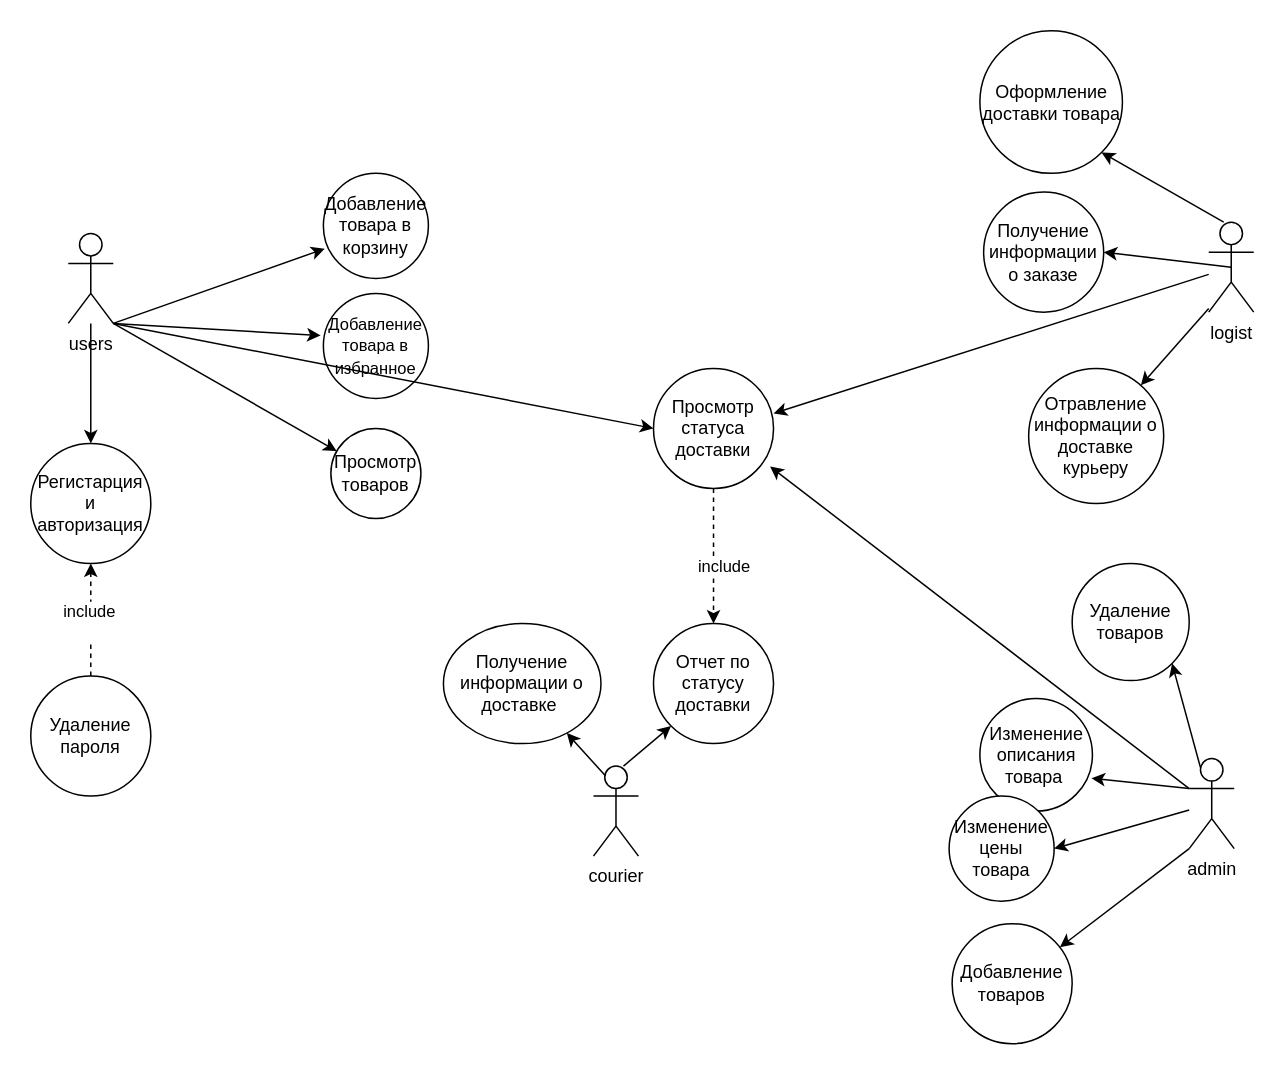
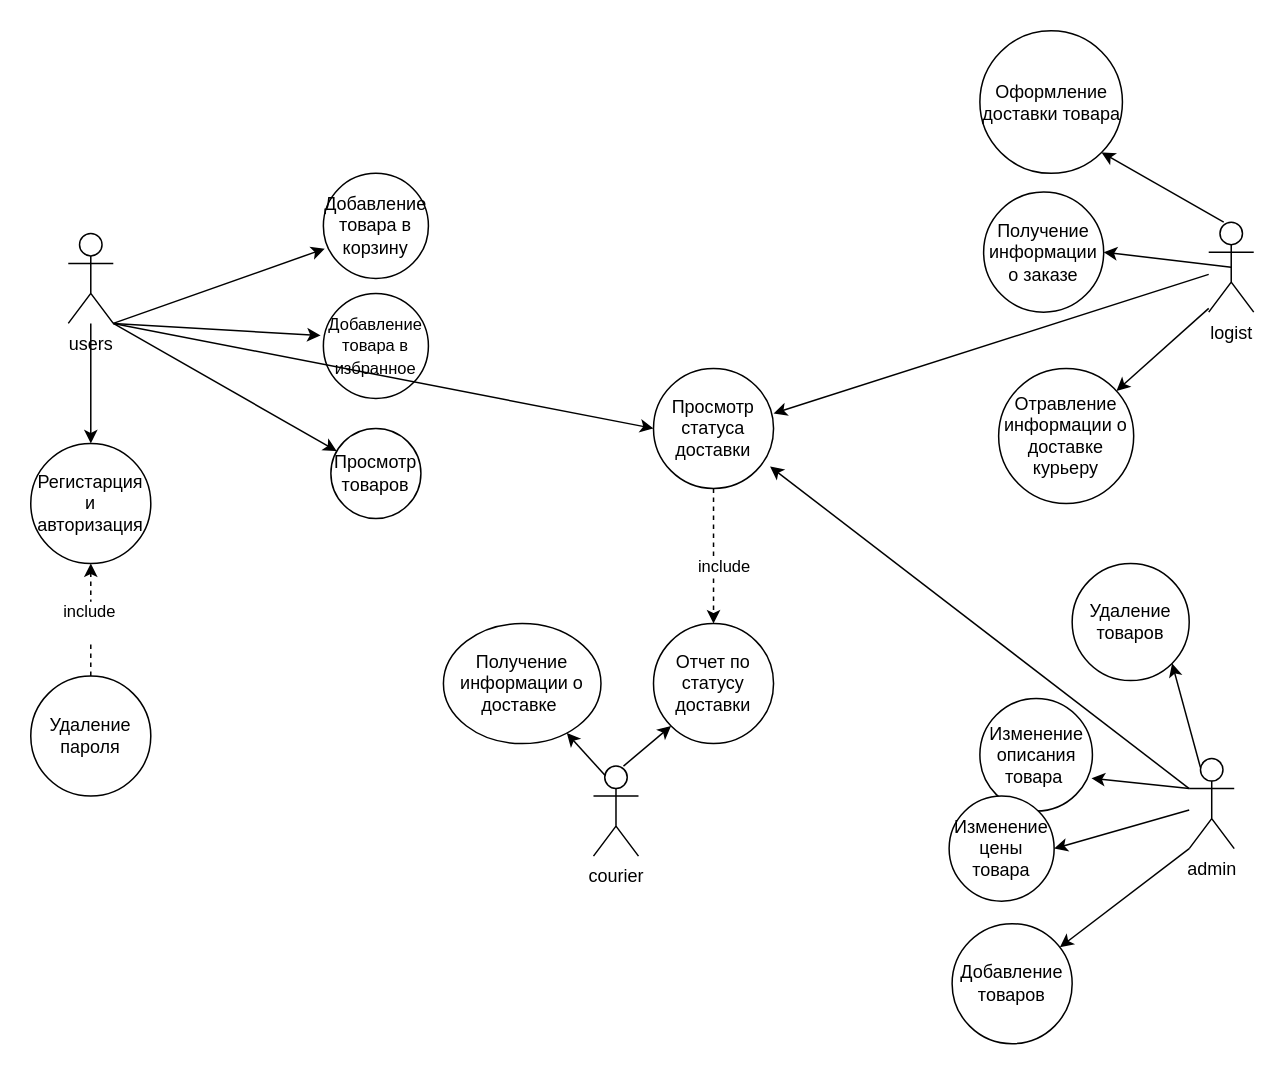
(1096, 436) -> (1066, 436)
